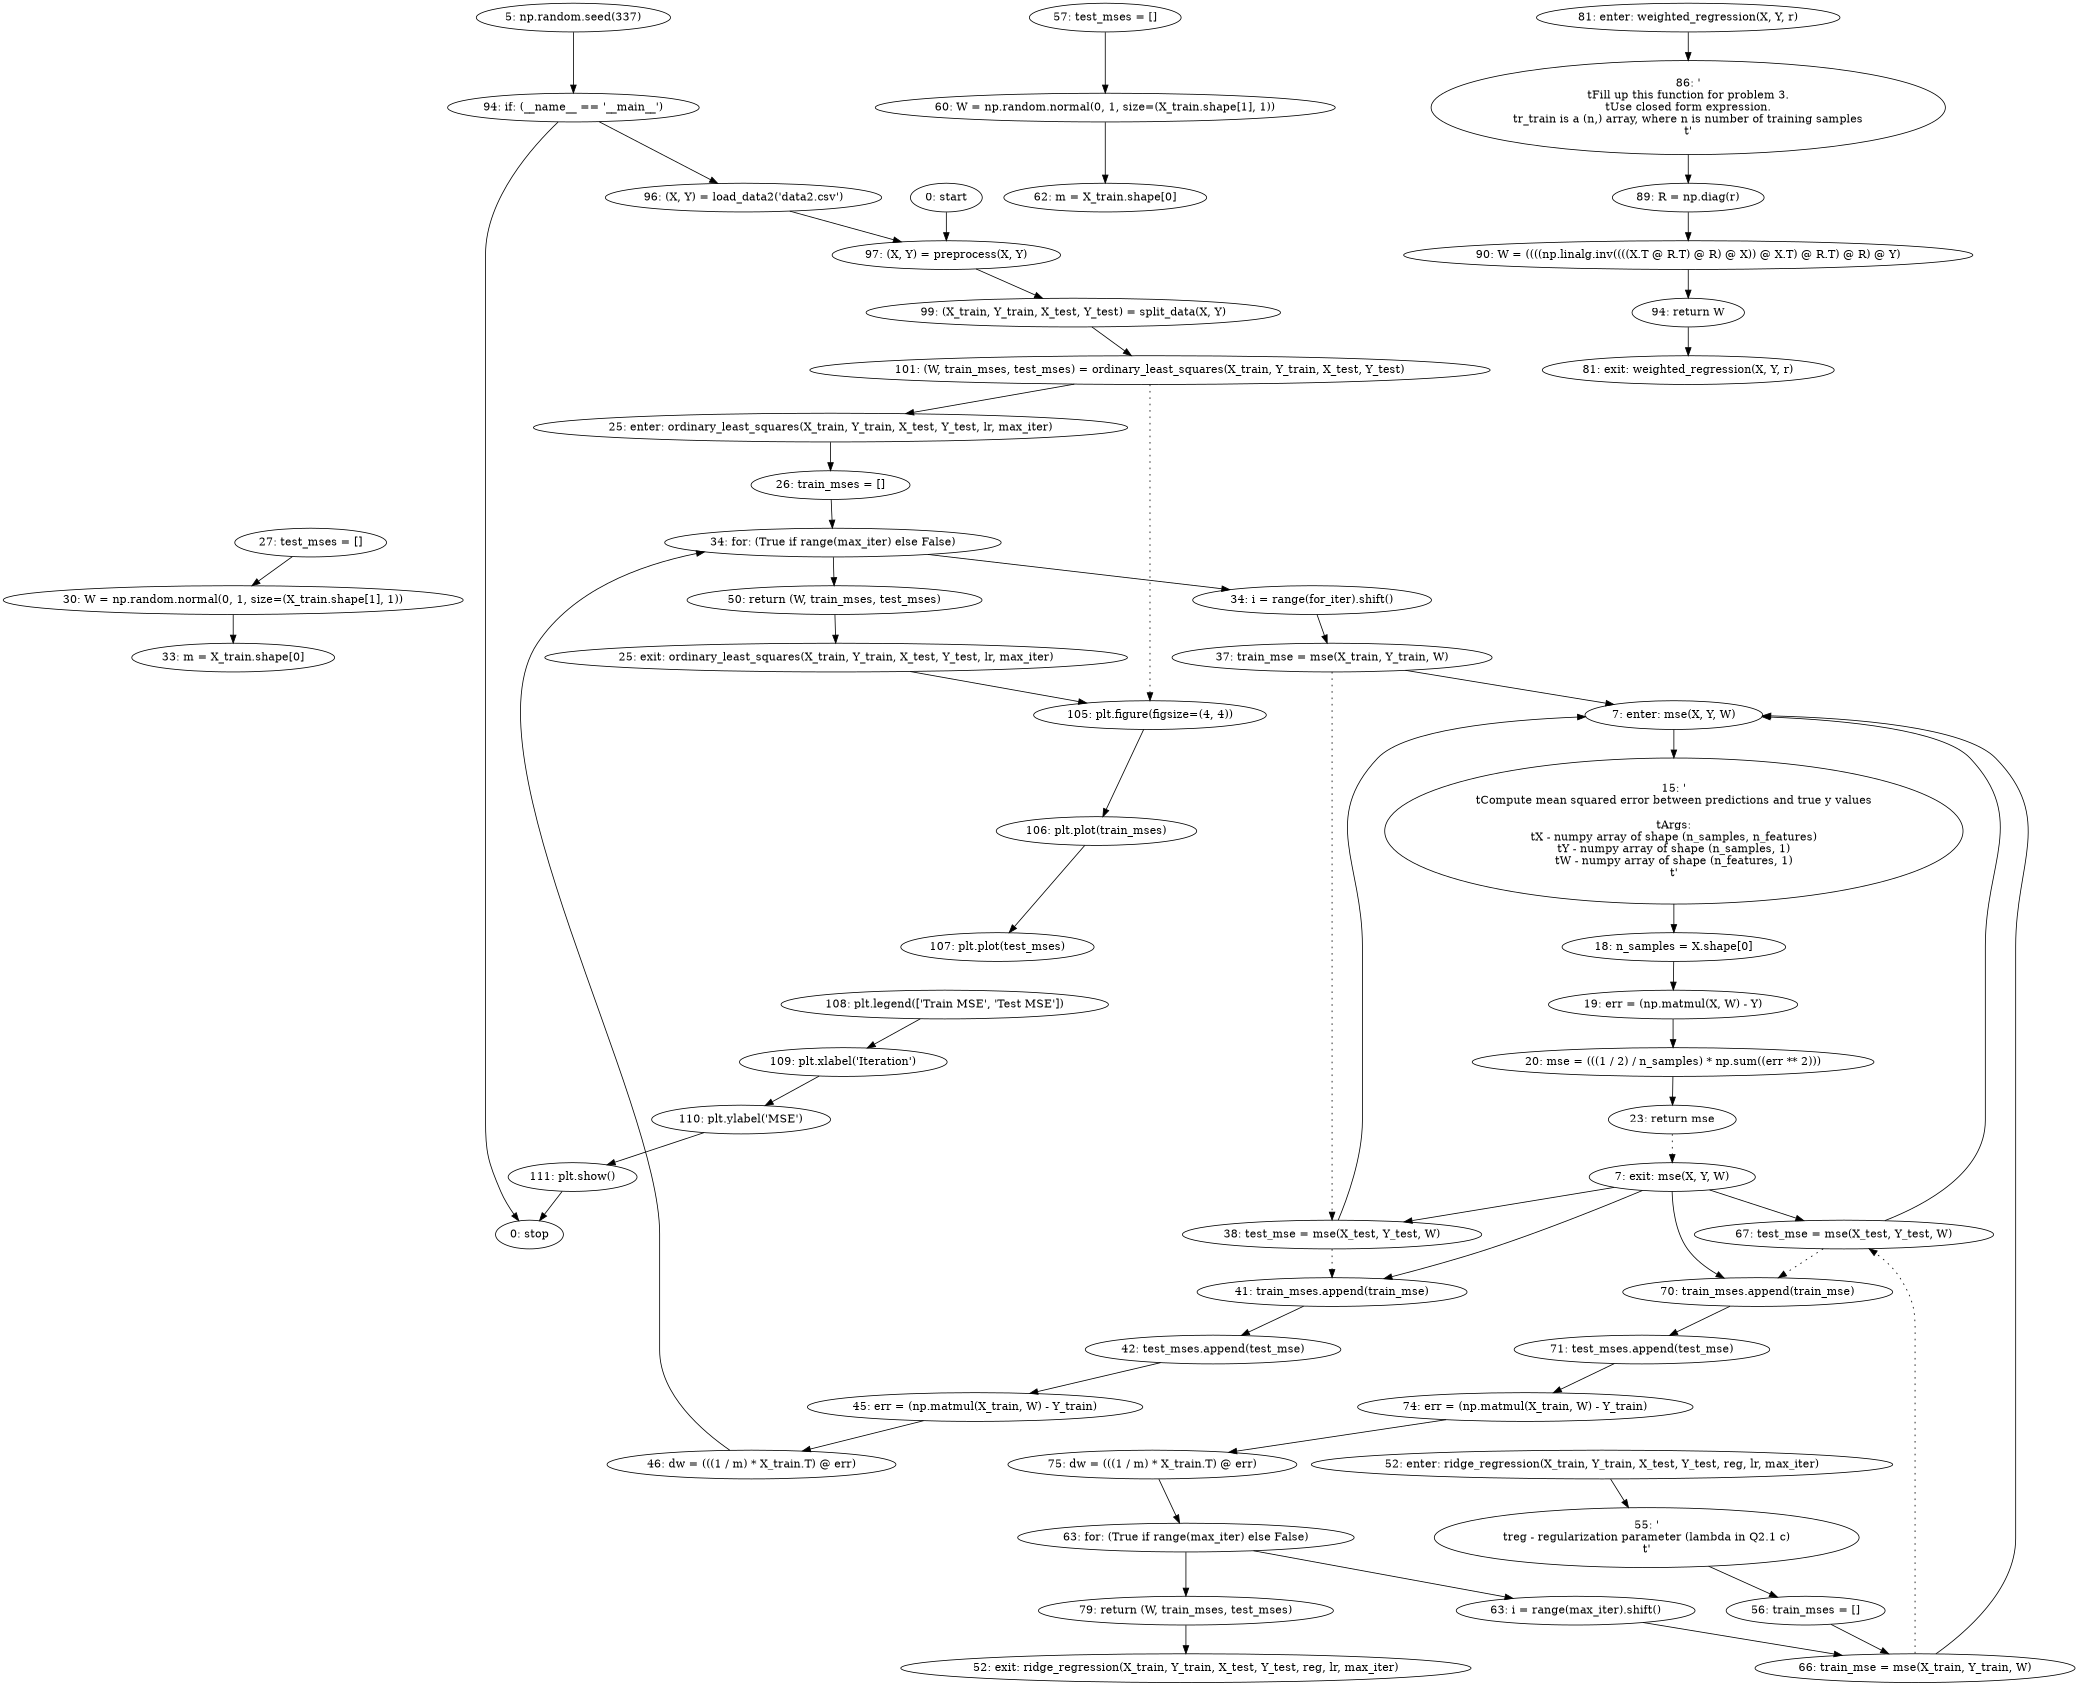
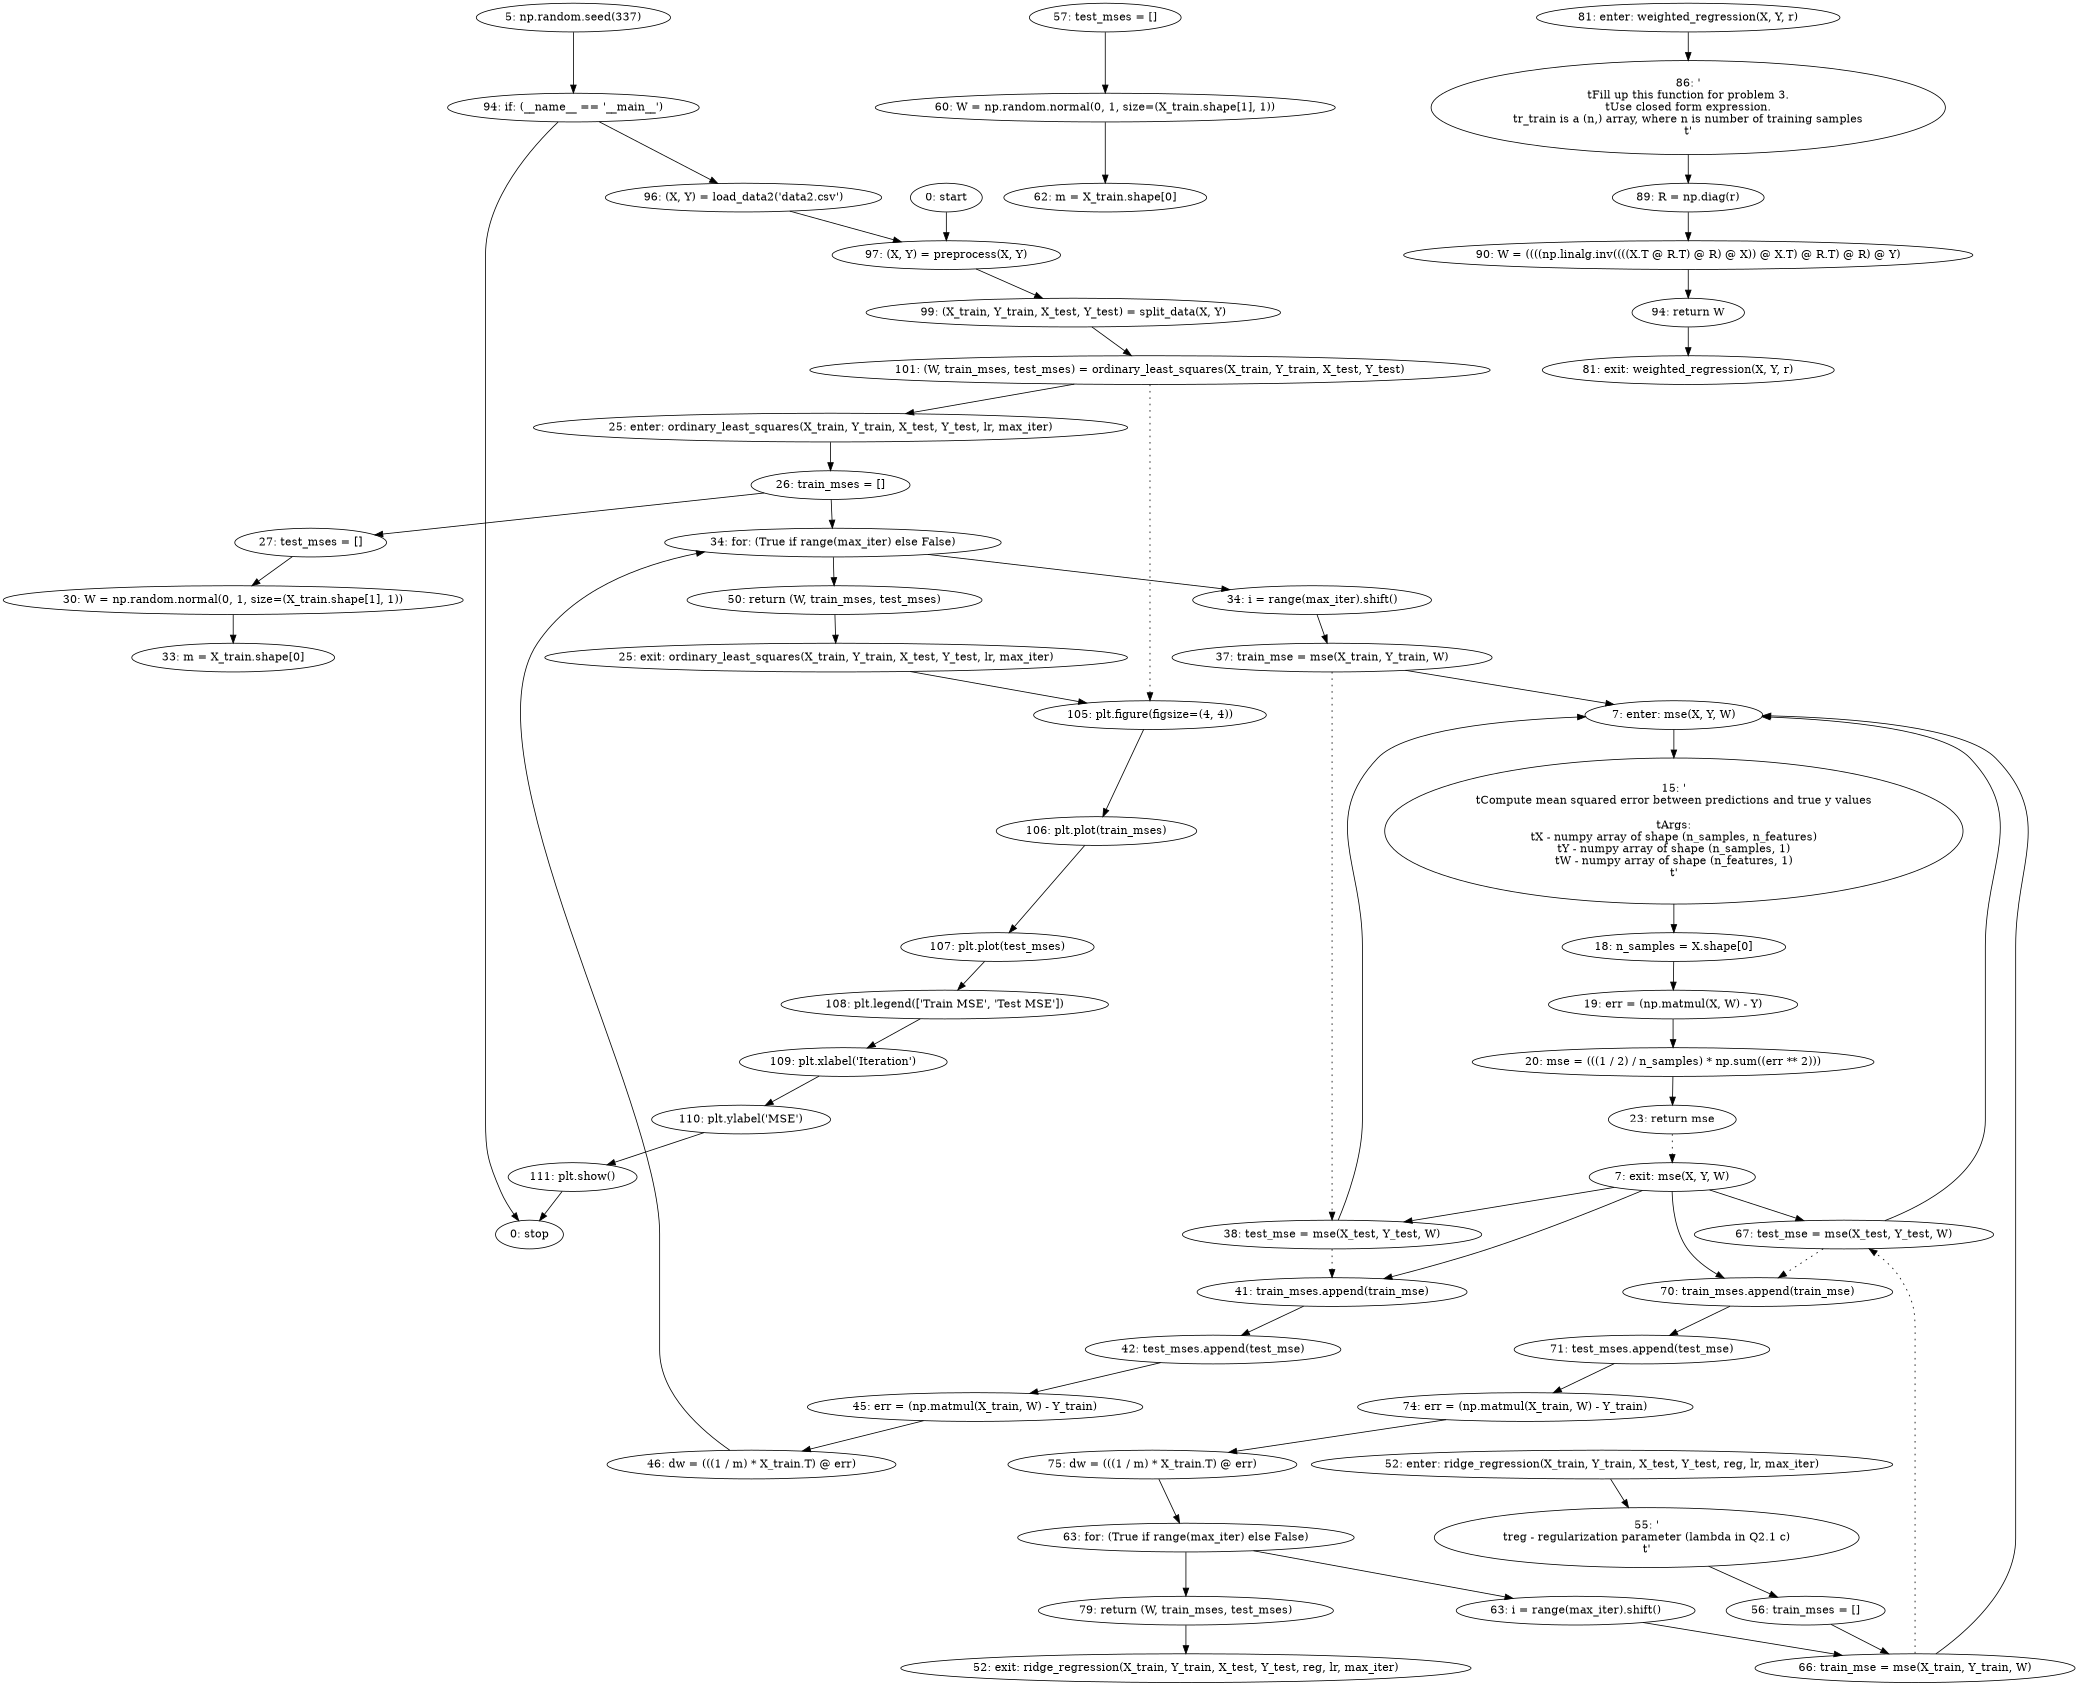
none -> (574, 514)
(1312, 600) -> (1312, 600)
none -> (974, 973)
